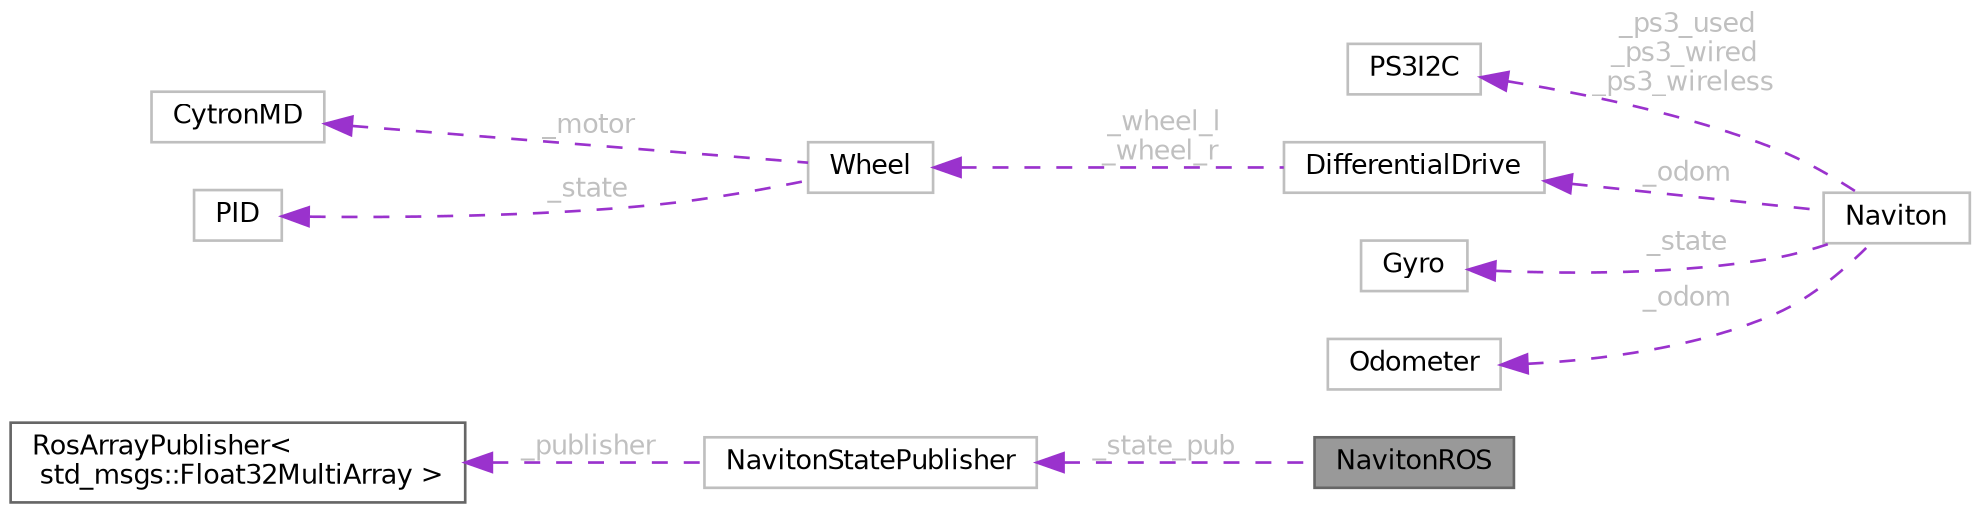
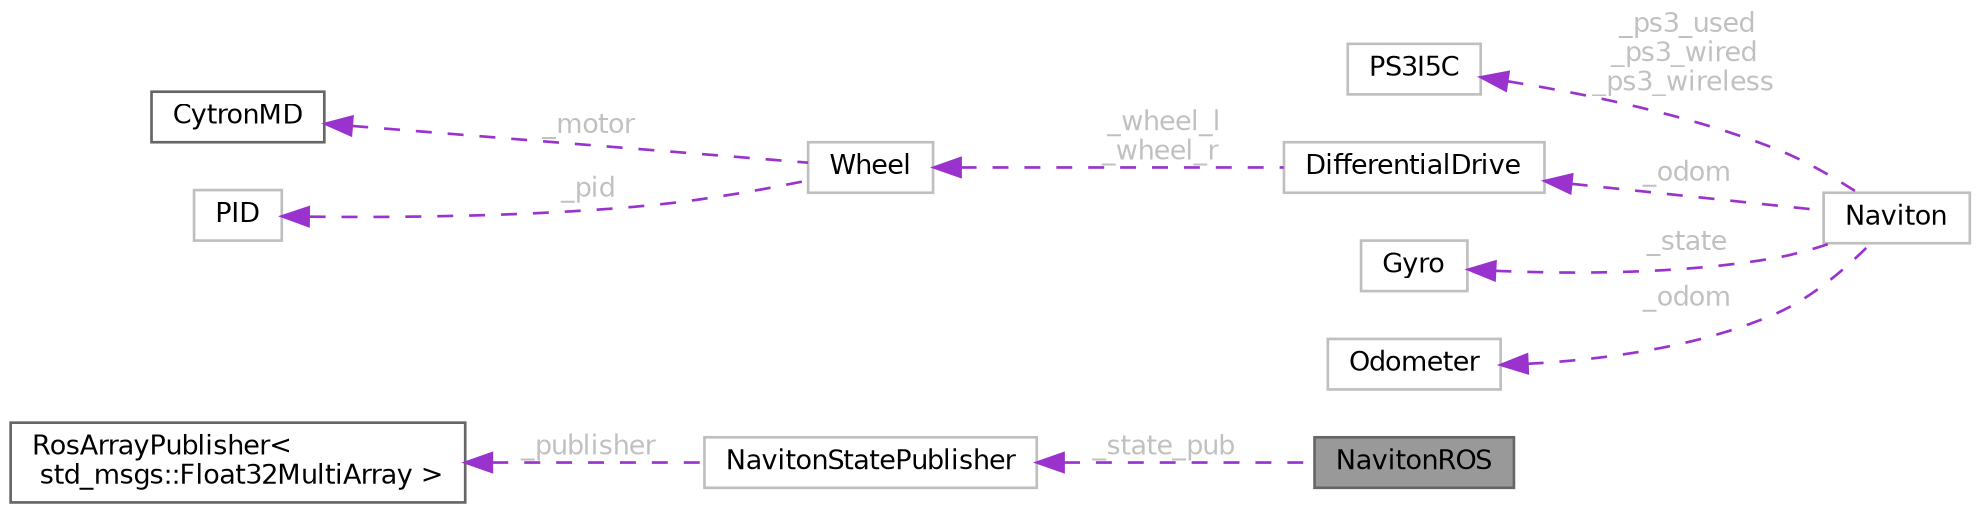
(1414, 69) -> (1414, 69)
(238, 117) -> (238, 117)
(585, 190) -> (585, 190)
